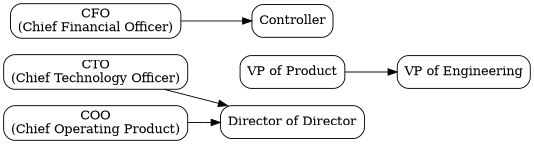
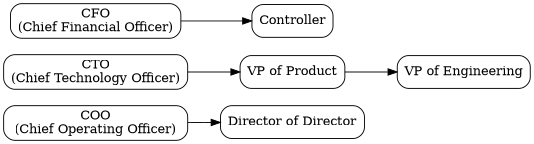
(191, 96) -> (209, 72)
(96, 123) -> (96, 123)
